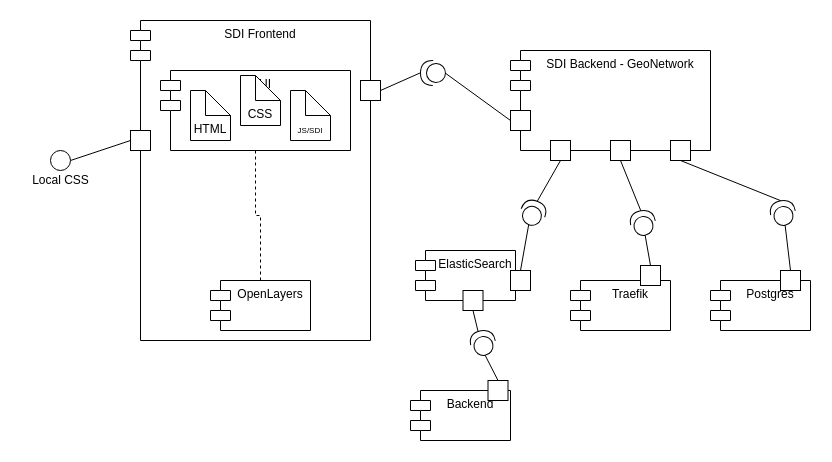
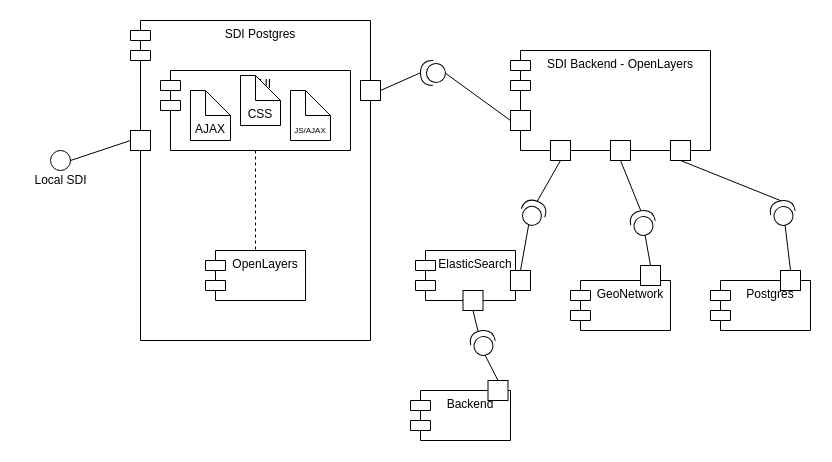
(261, 35) -> (261, 35)
(621, 65) -> (621, 65)
(211, 130) -> (211, 130)
(311, 137) -> (311, 137)
(61, 181) -> (61, 181)
(631, 295) -> (631, 295)
(261, 306) -> (256, 276)
